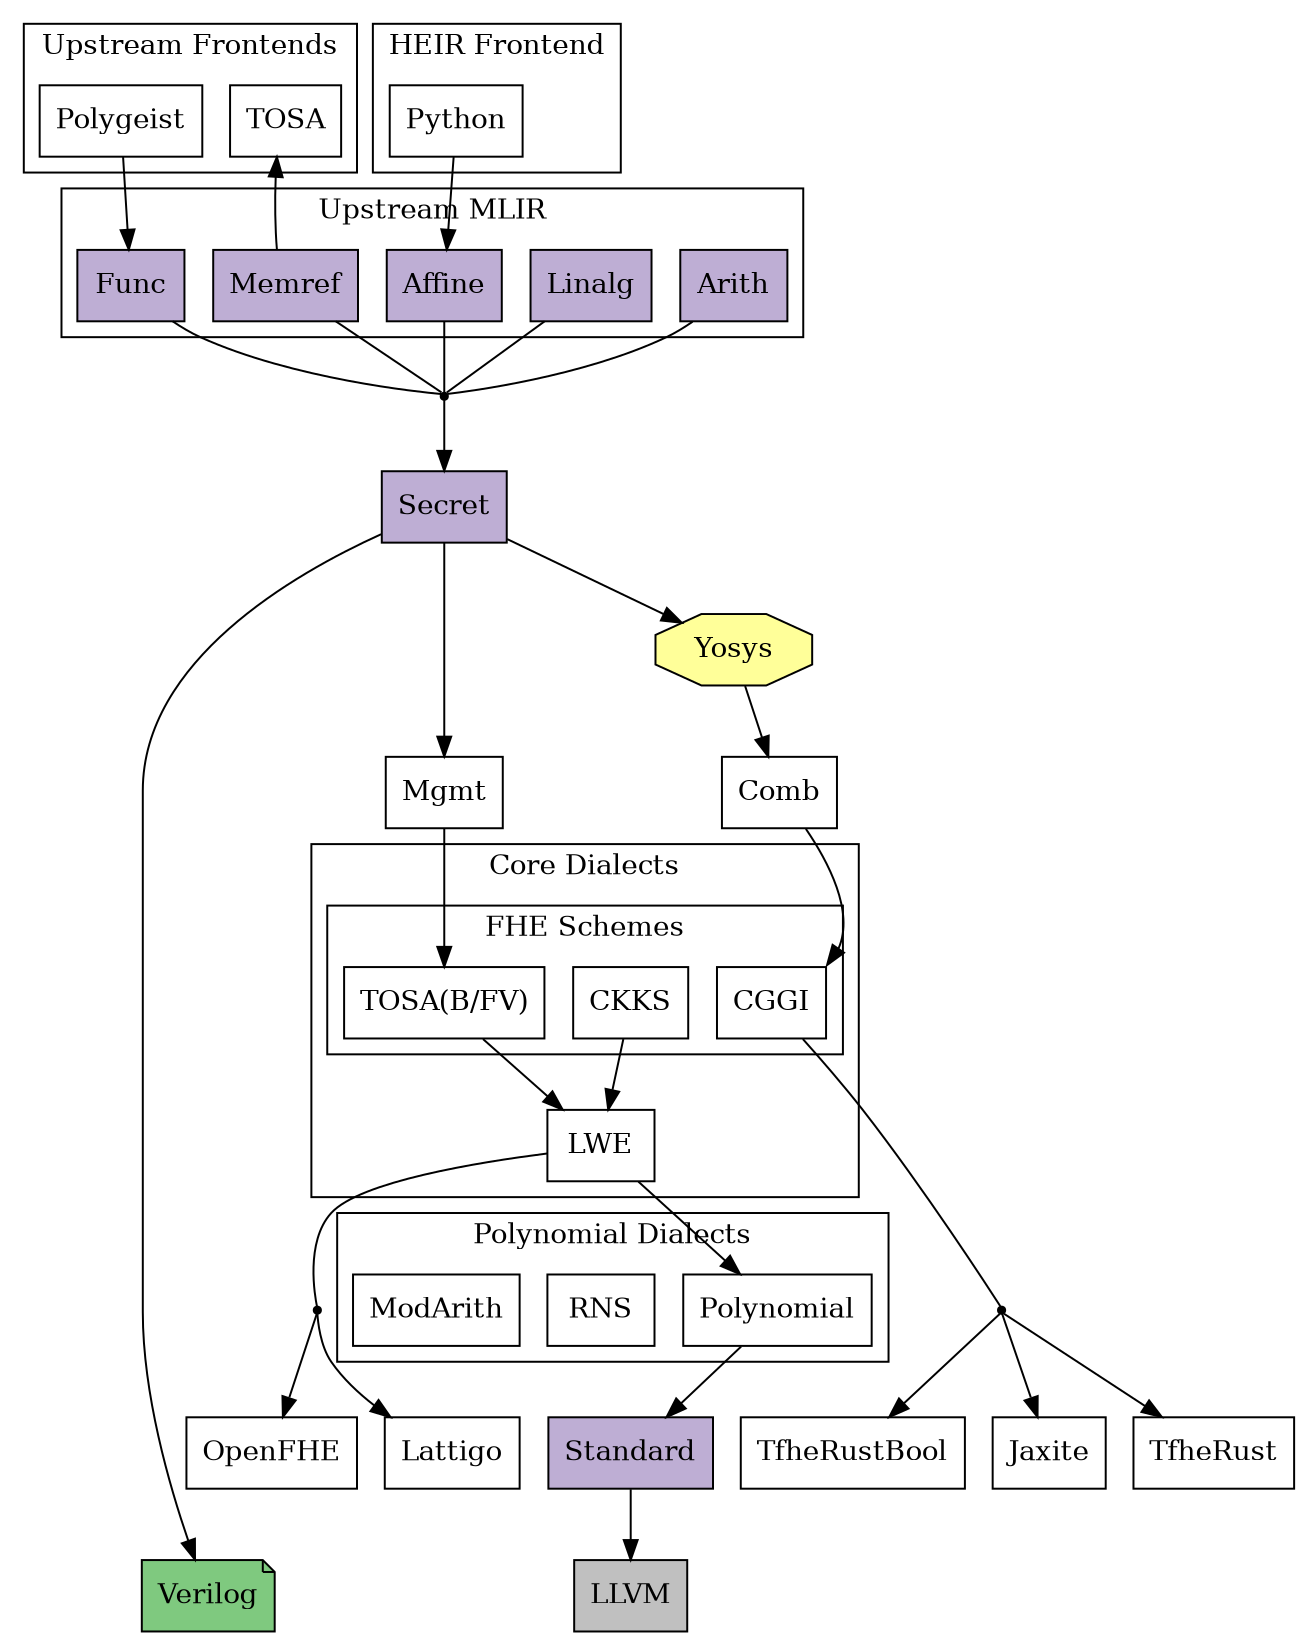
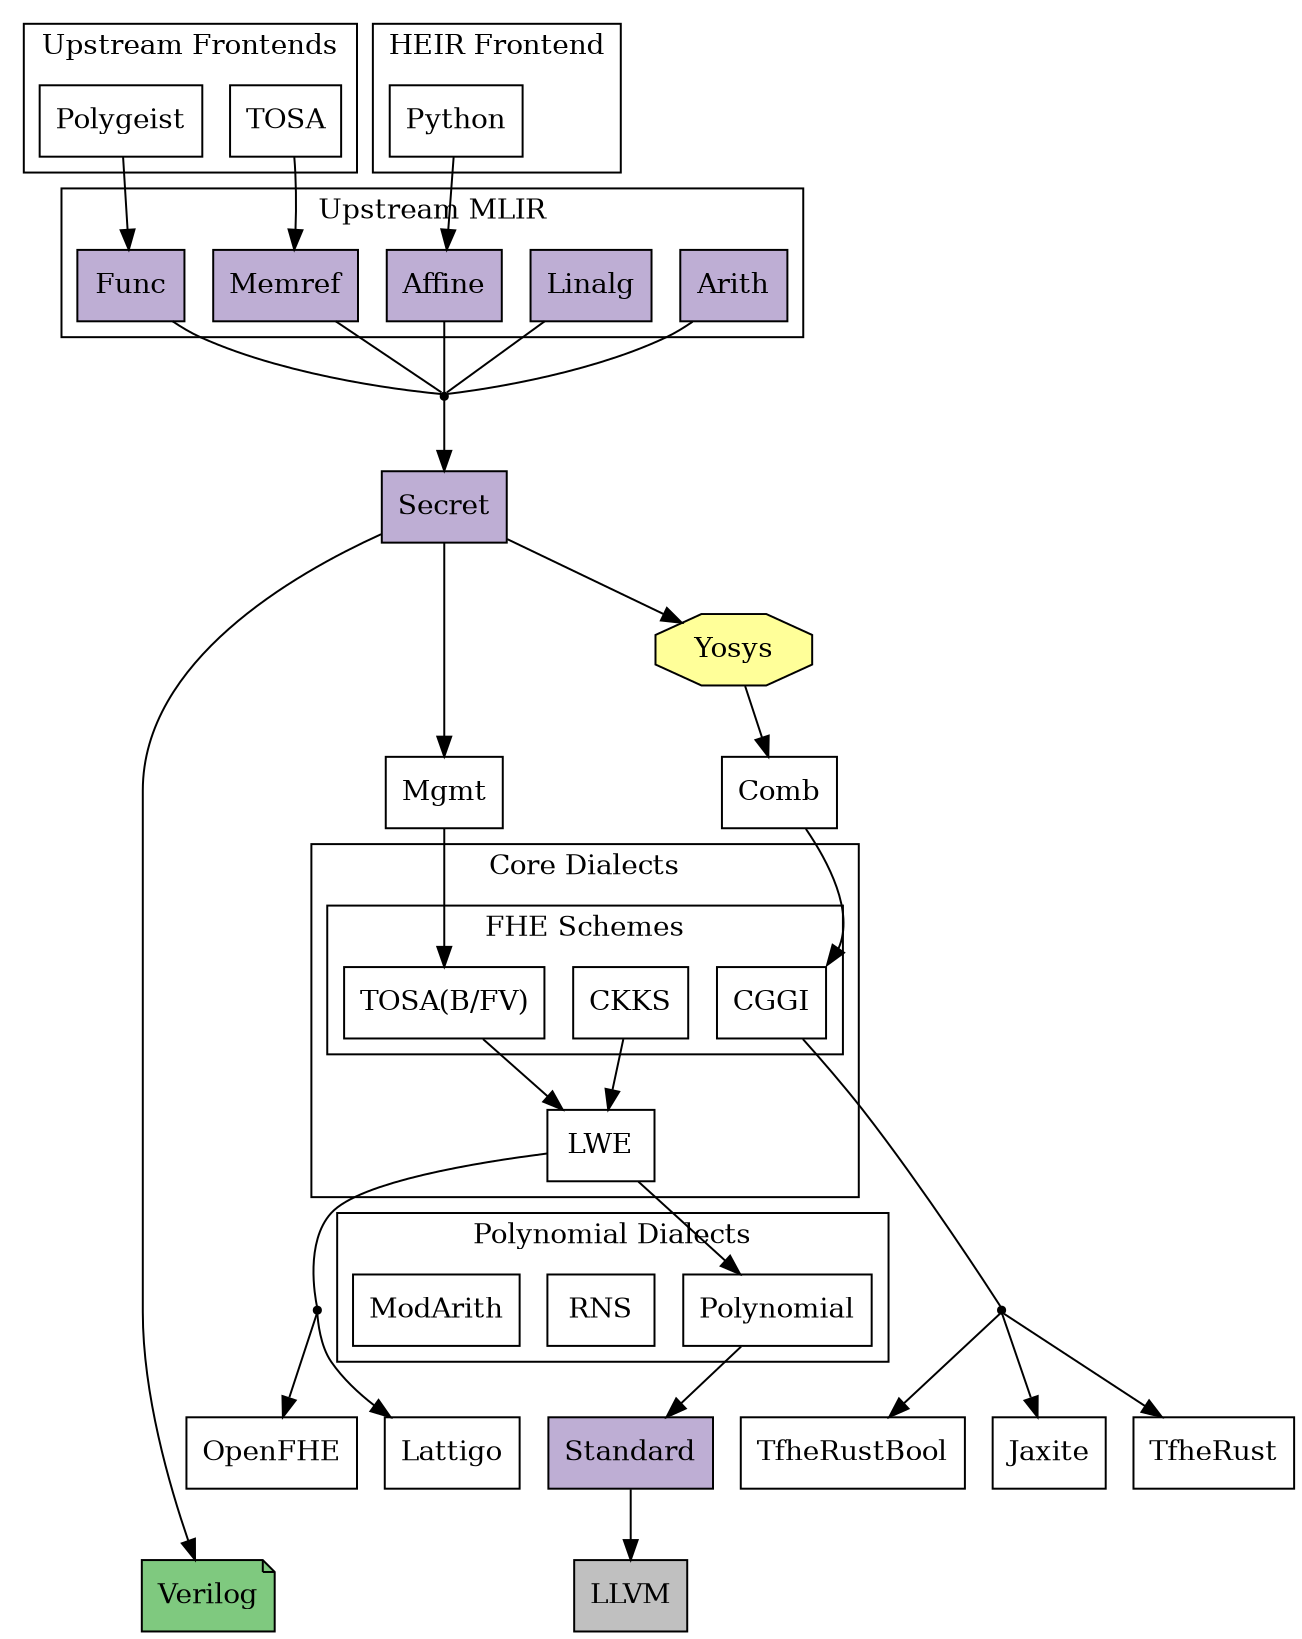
(275, 213) -> (296, 201)
